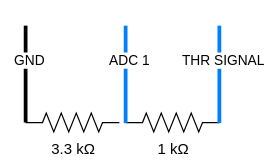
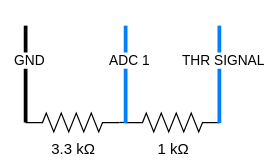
none -> (121, 123)
